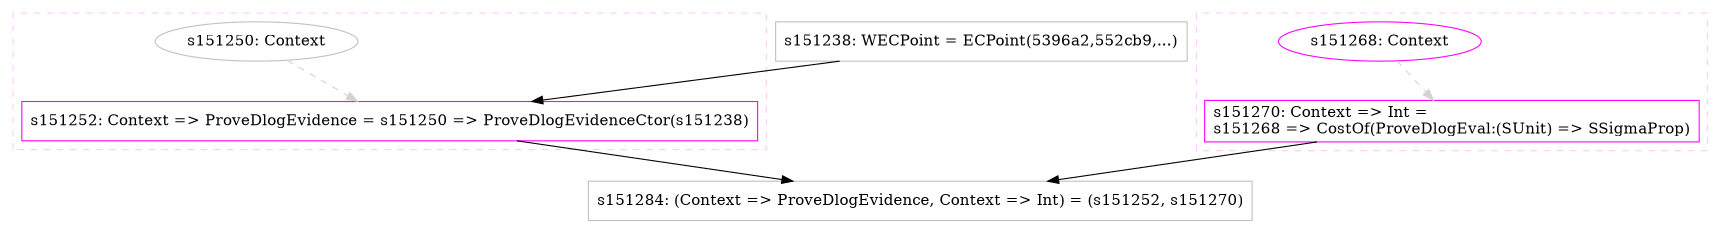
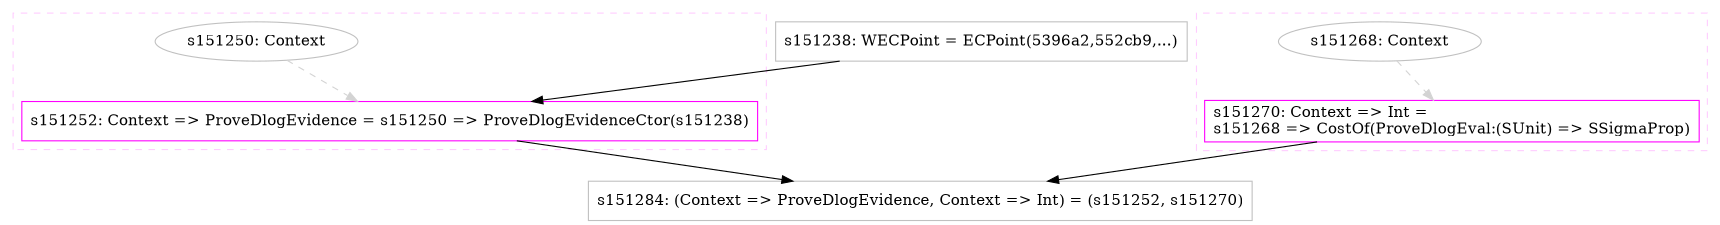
(1380, 41) -> (1380, 41)
